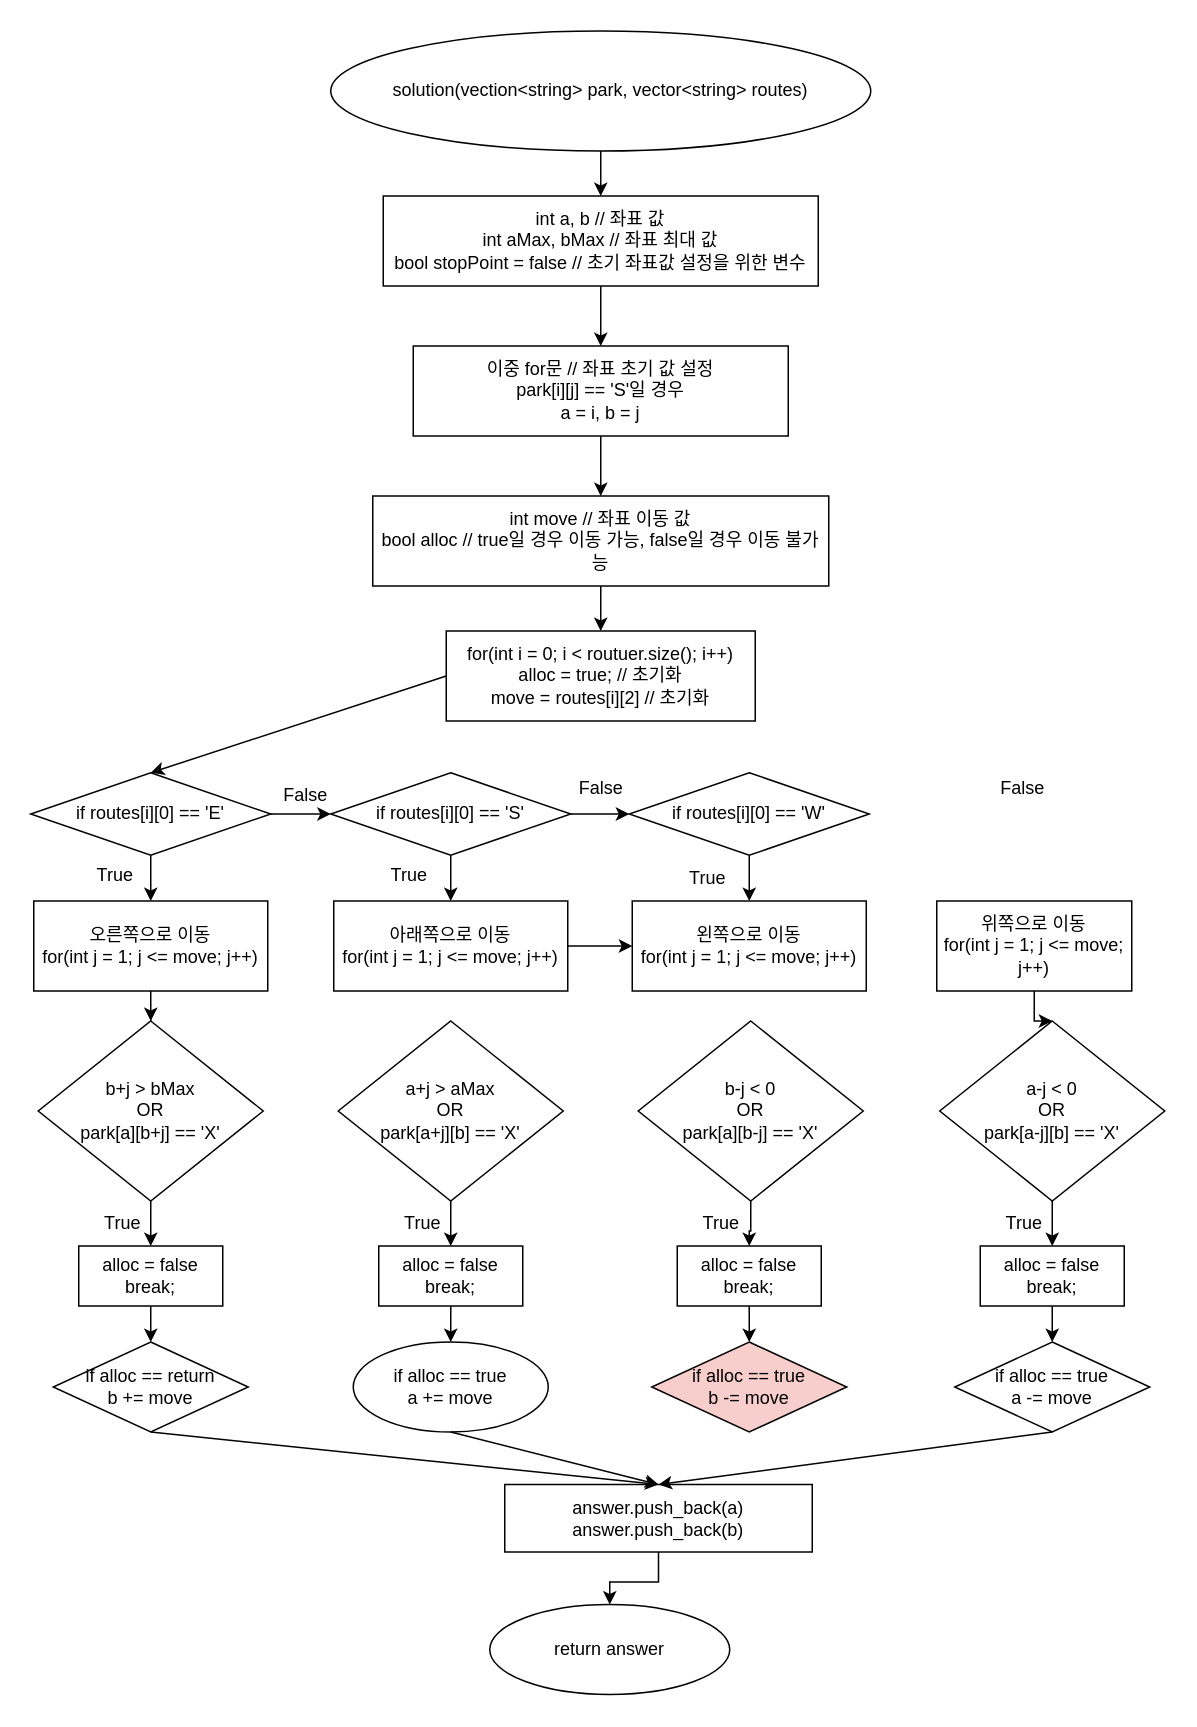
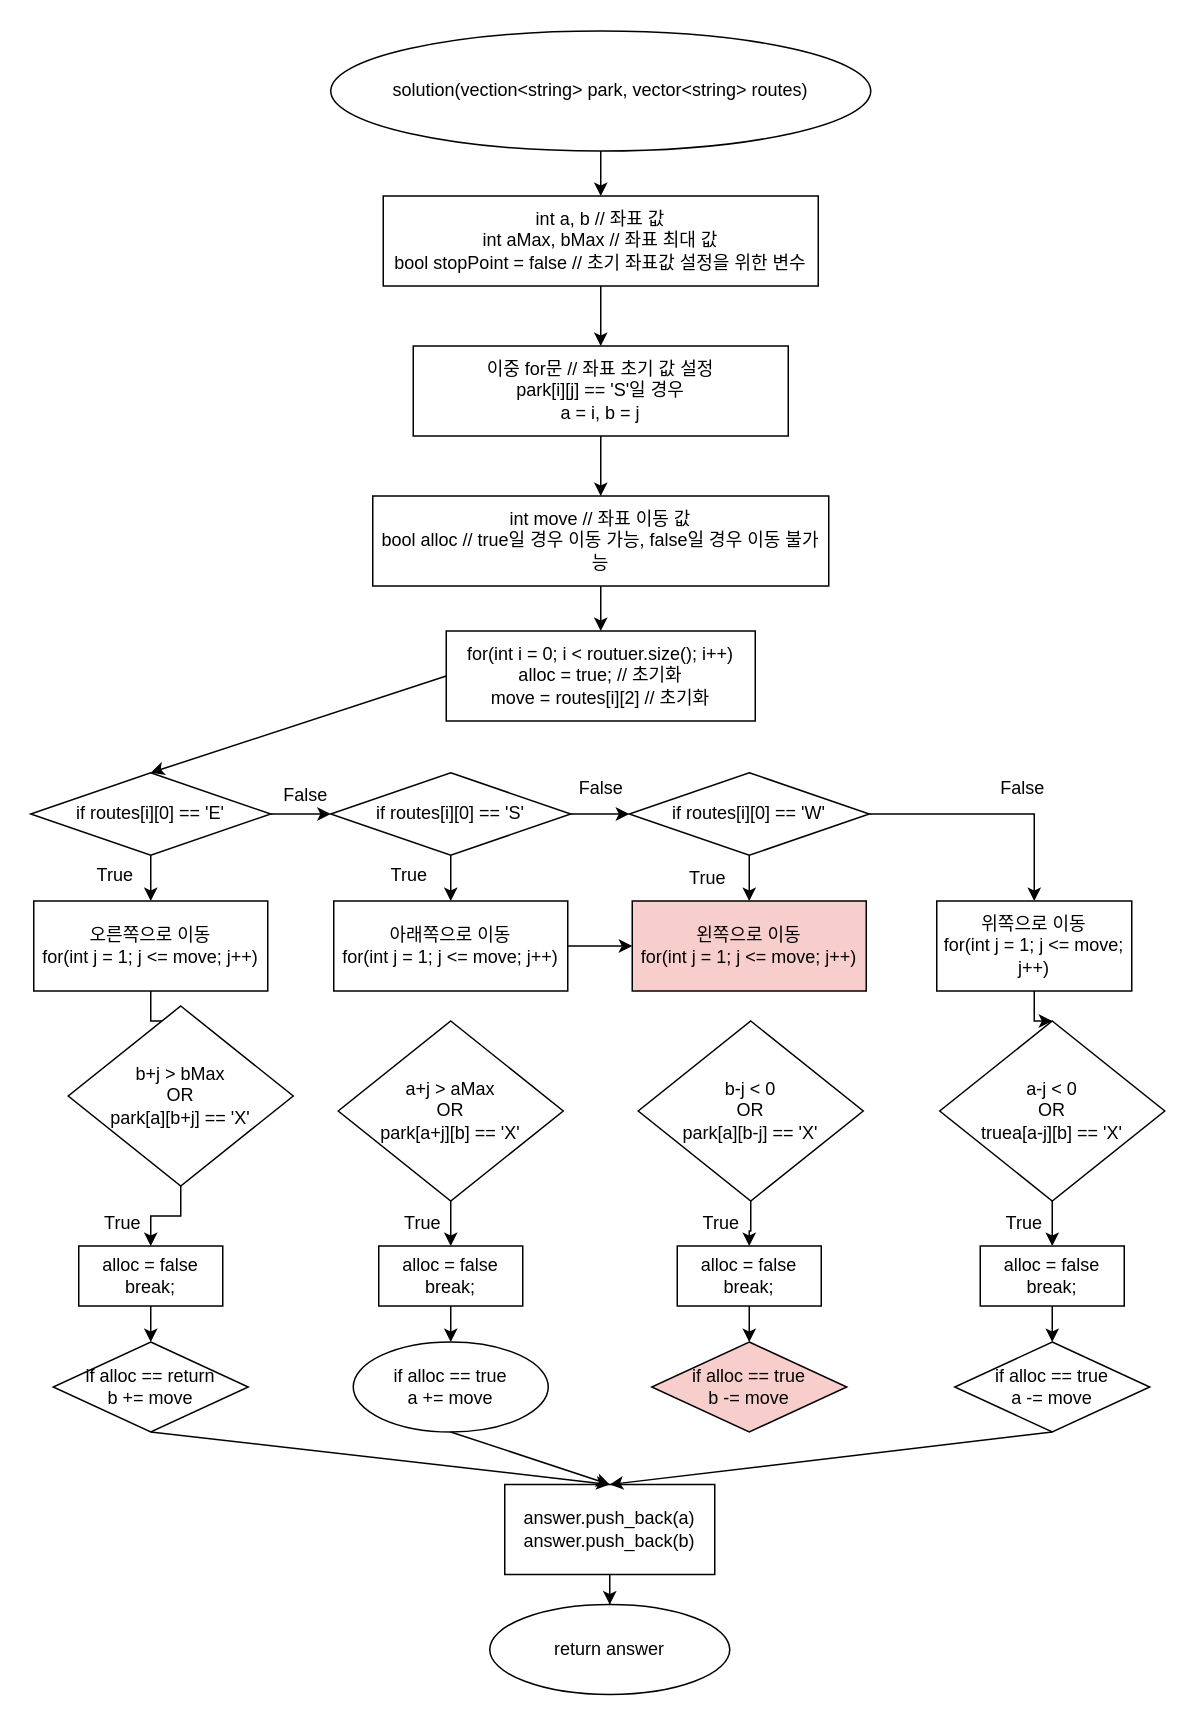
none -> (990, 814)
(749, 946) -> (749, 946)
(151, 1111) -> (181, 1096)
(1052, 1111) -> (1052, 1111)
(659, 1518) -> (610, 1529)
